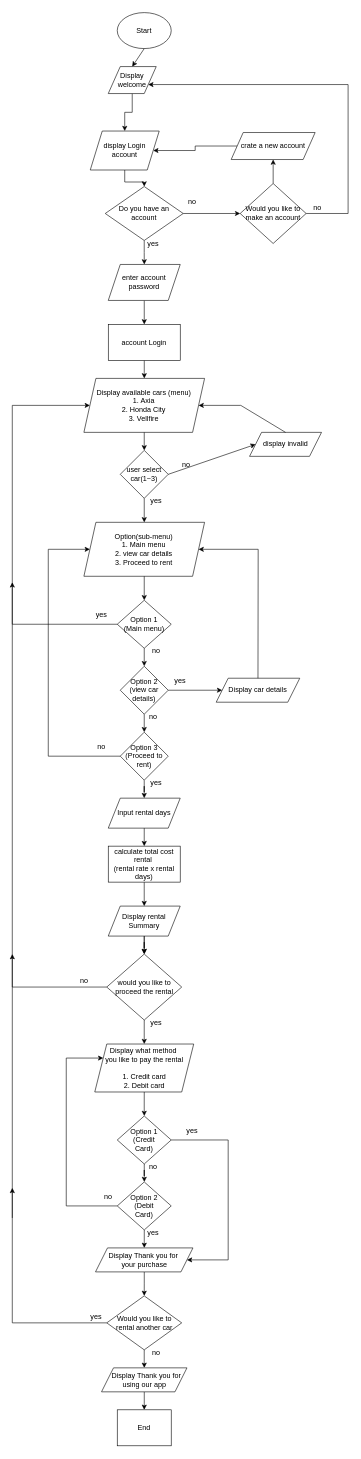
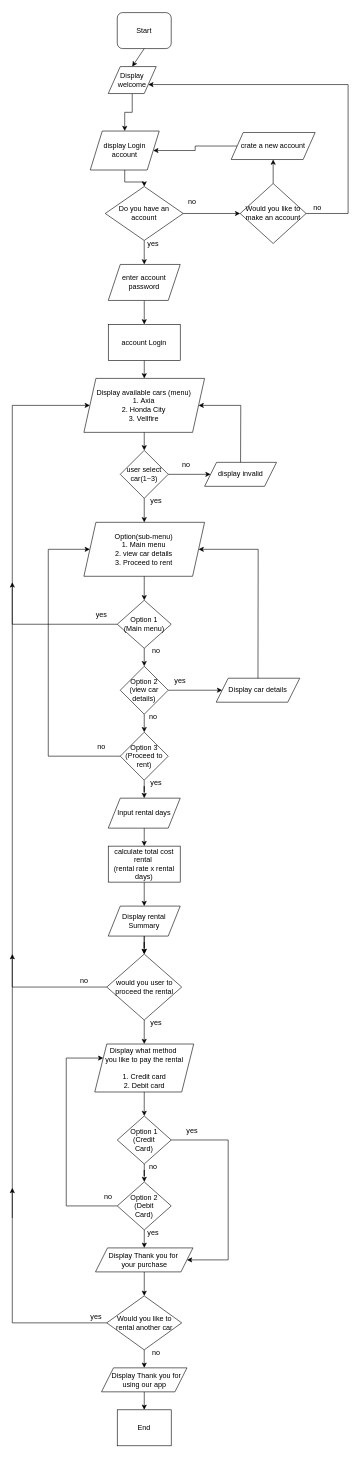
(144, 30) -> (144, 30)
(286, 444) -> (241, 474)
(145, 987) -> (145, 987)
